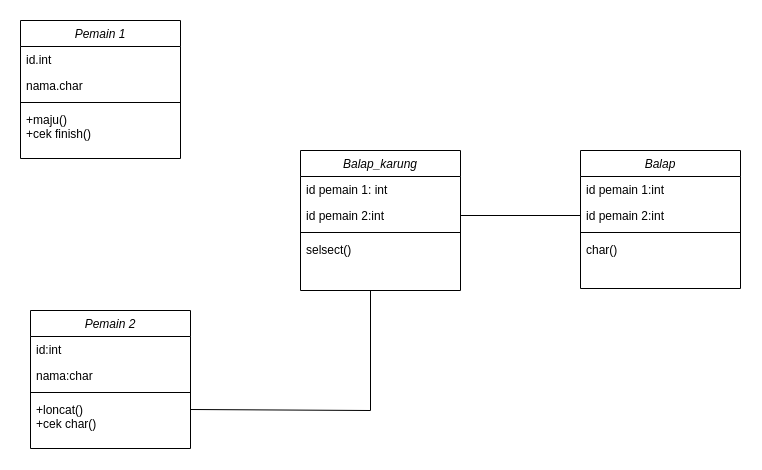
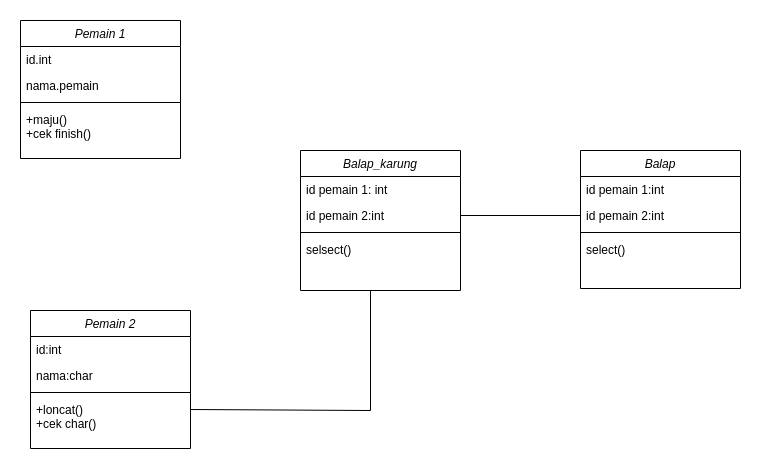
(55, 86) -> (60, 86)
(606, 250) -> (611, 250)
